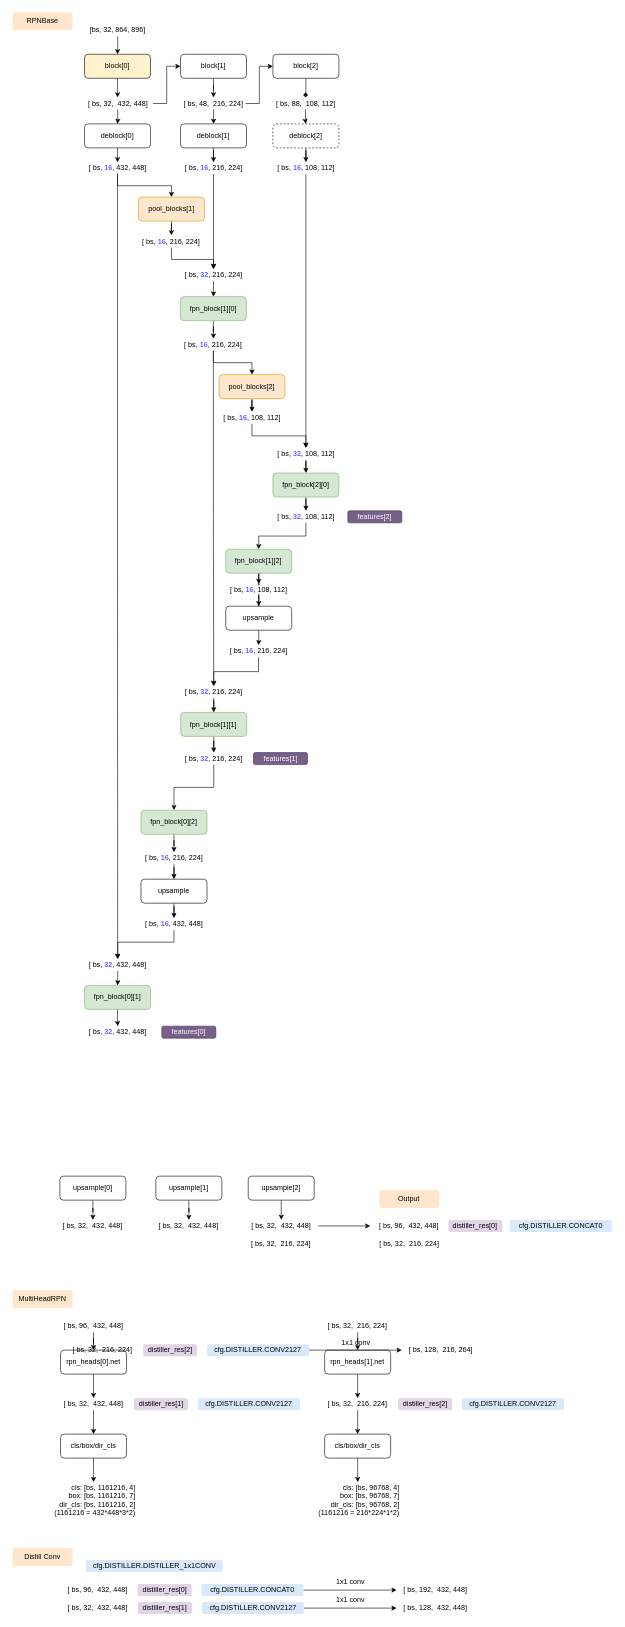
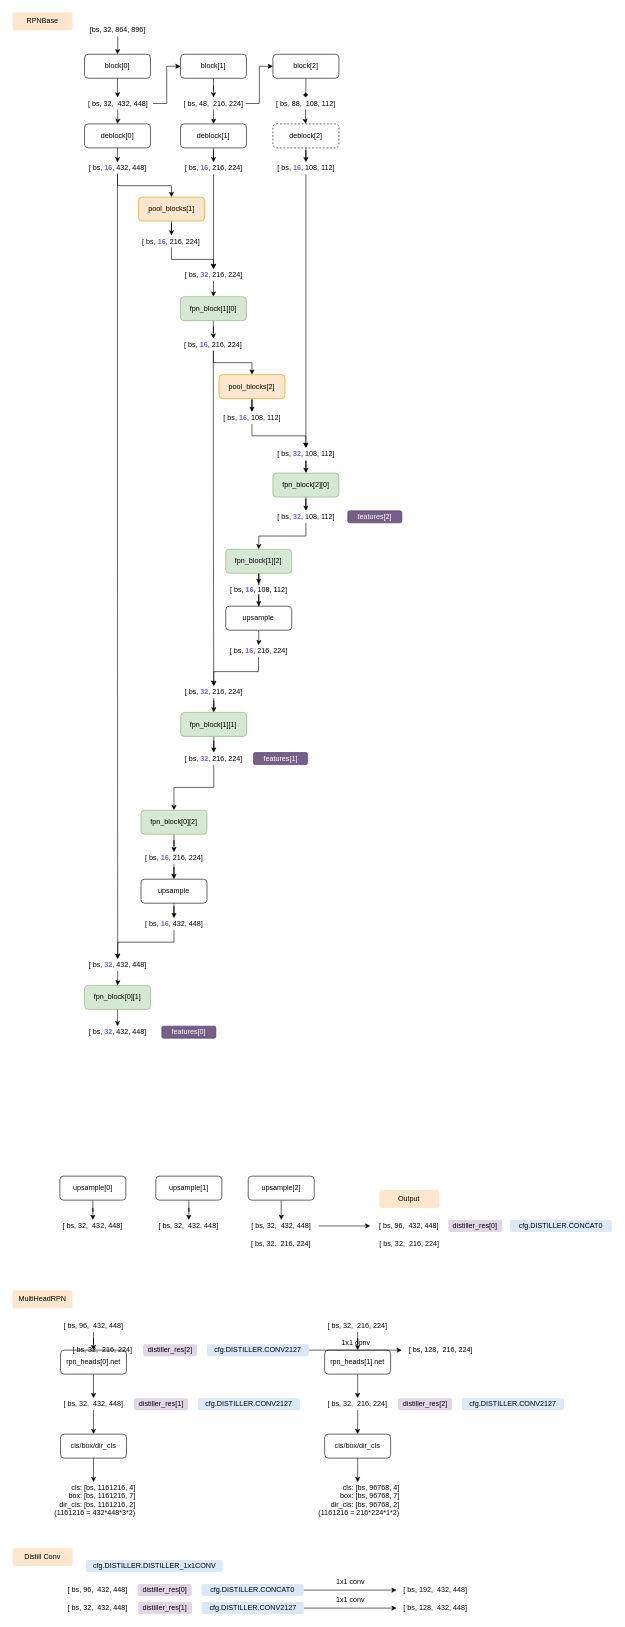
(117, 66) -> (117, 66)
(441, 1350) -> (441, 1350)
